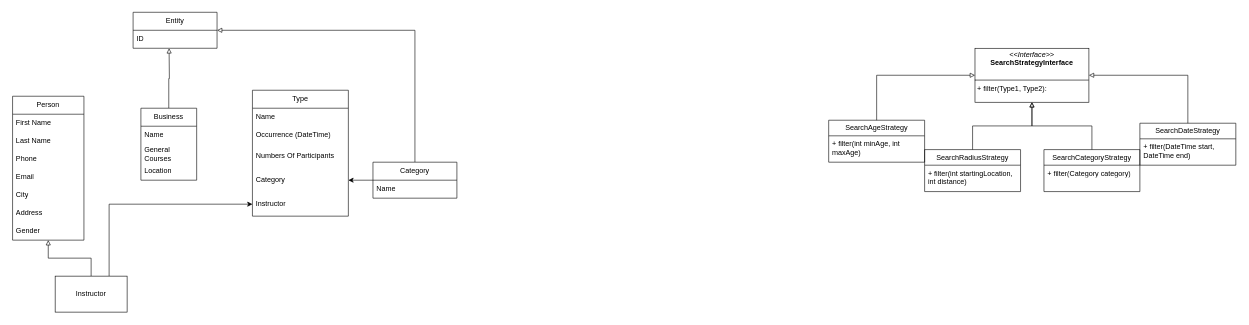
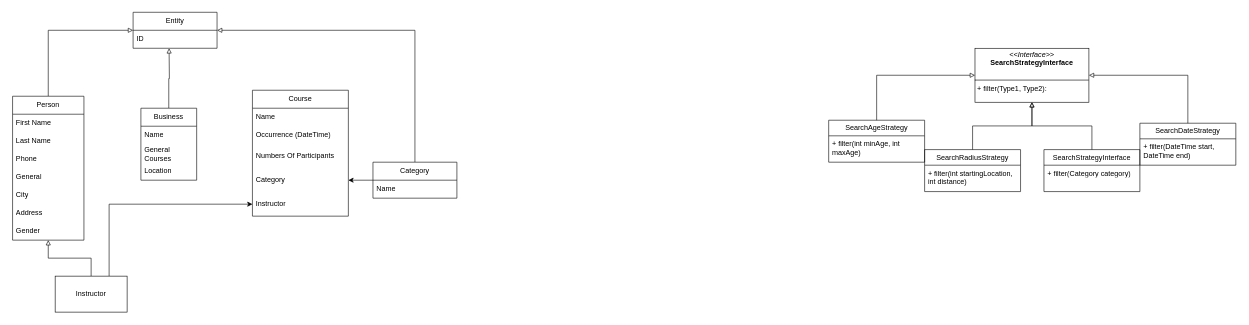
none -> (55, 30)
(300, 99) -> (300, 99)
(1092, 158) -> (1092, 158)
(24, 177) -> (29, 177)
